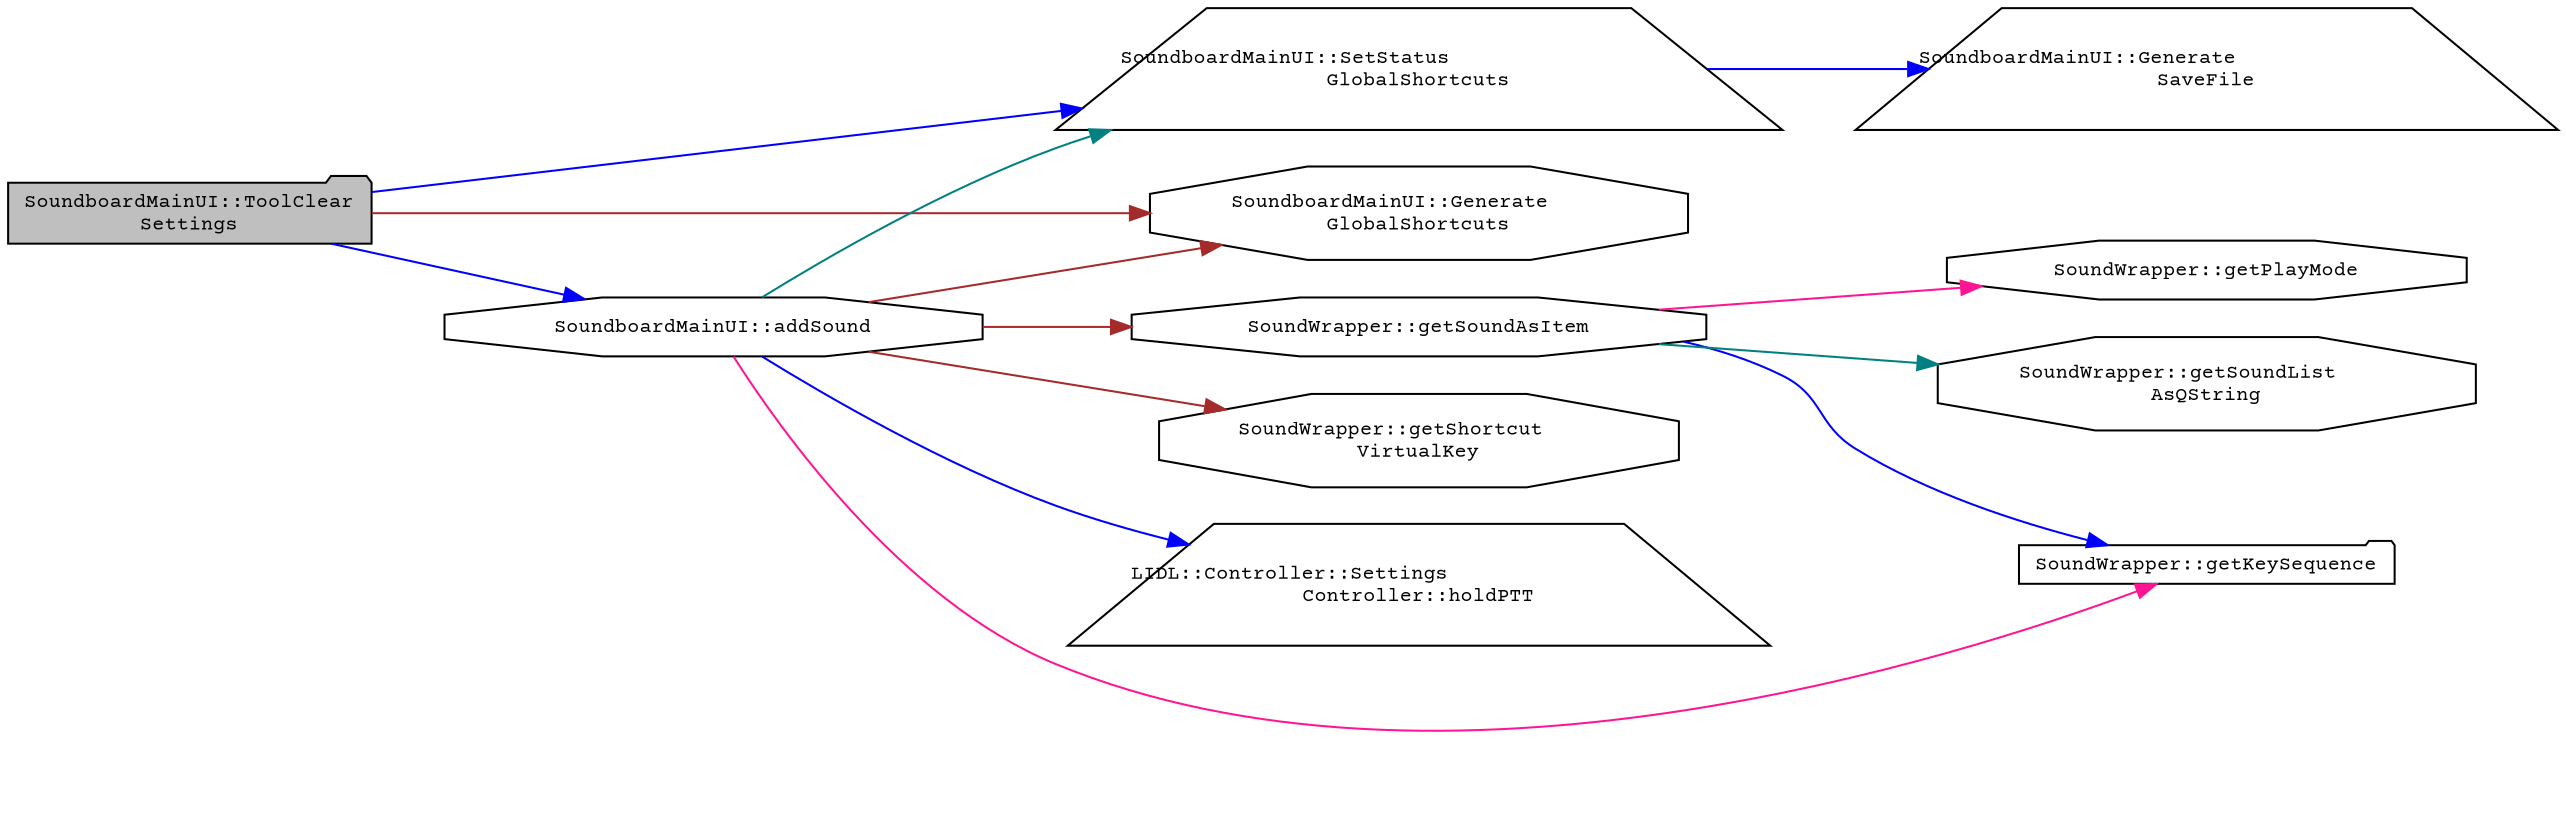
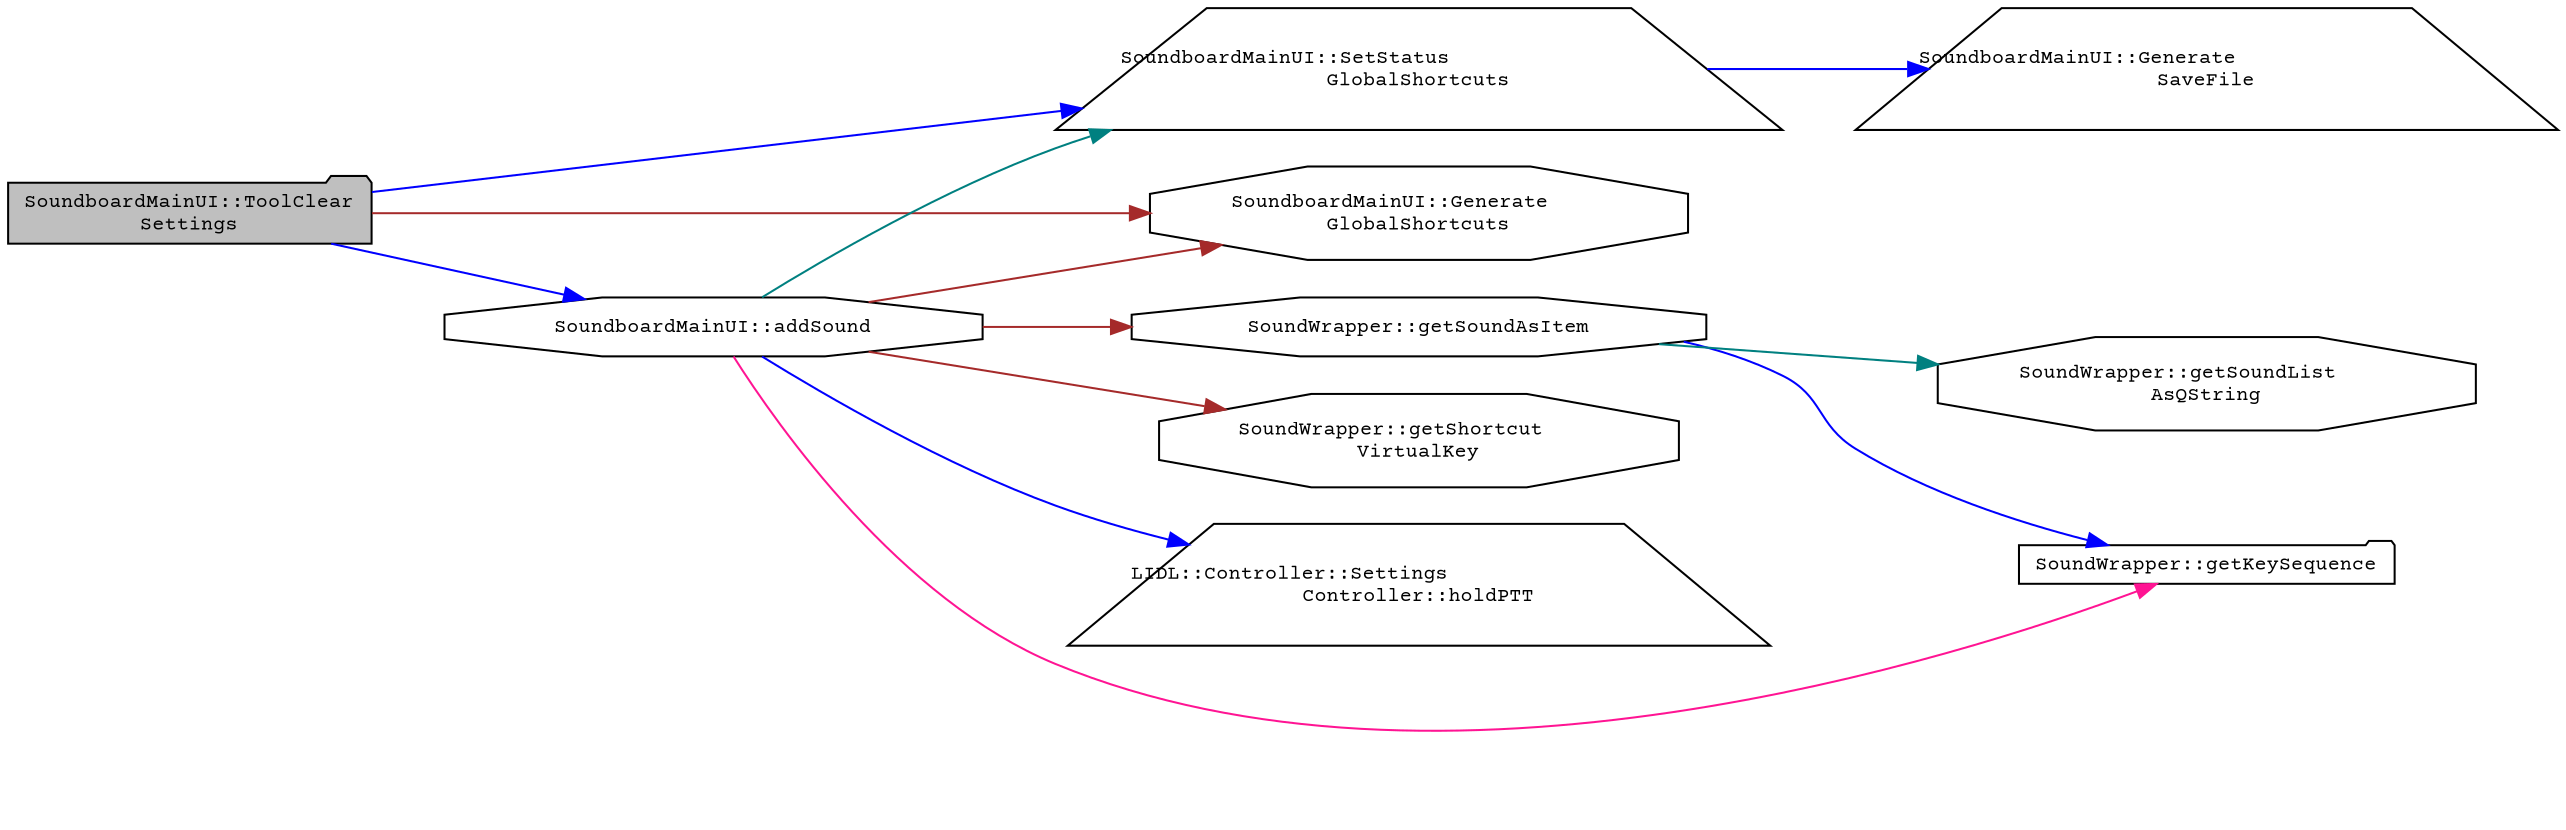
(2207, 270) -> none
